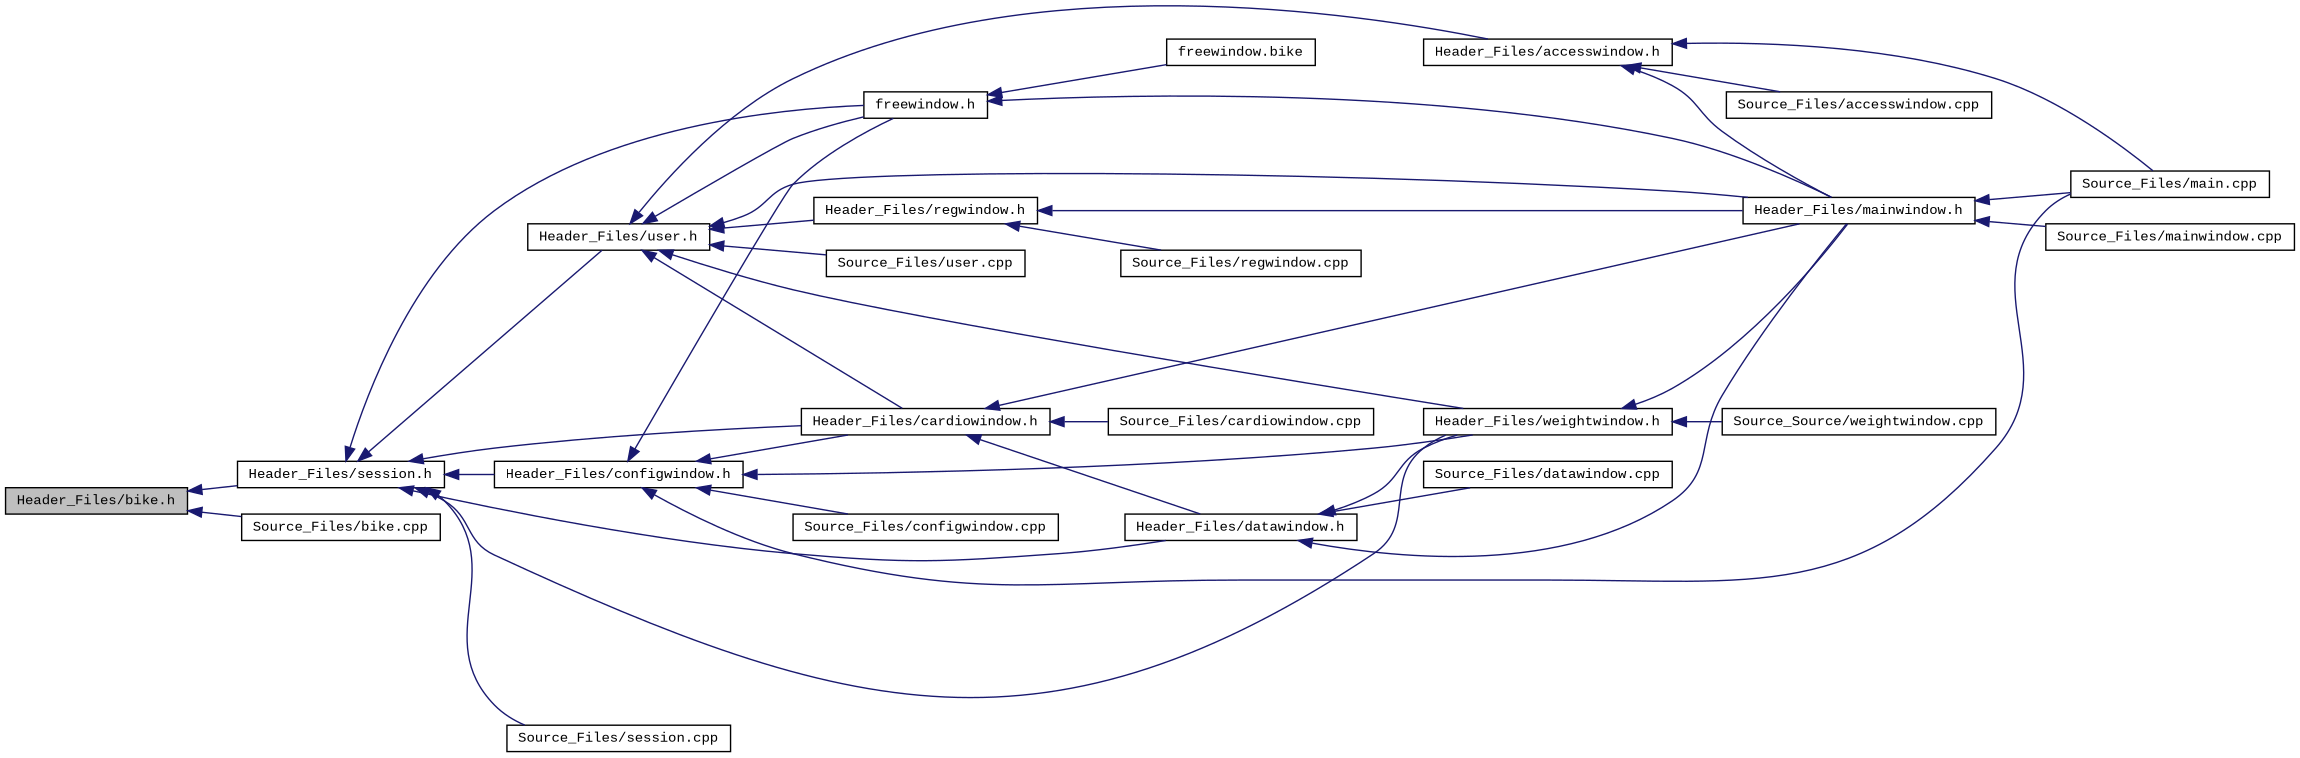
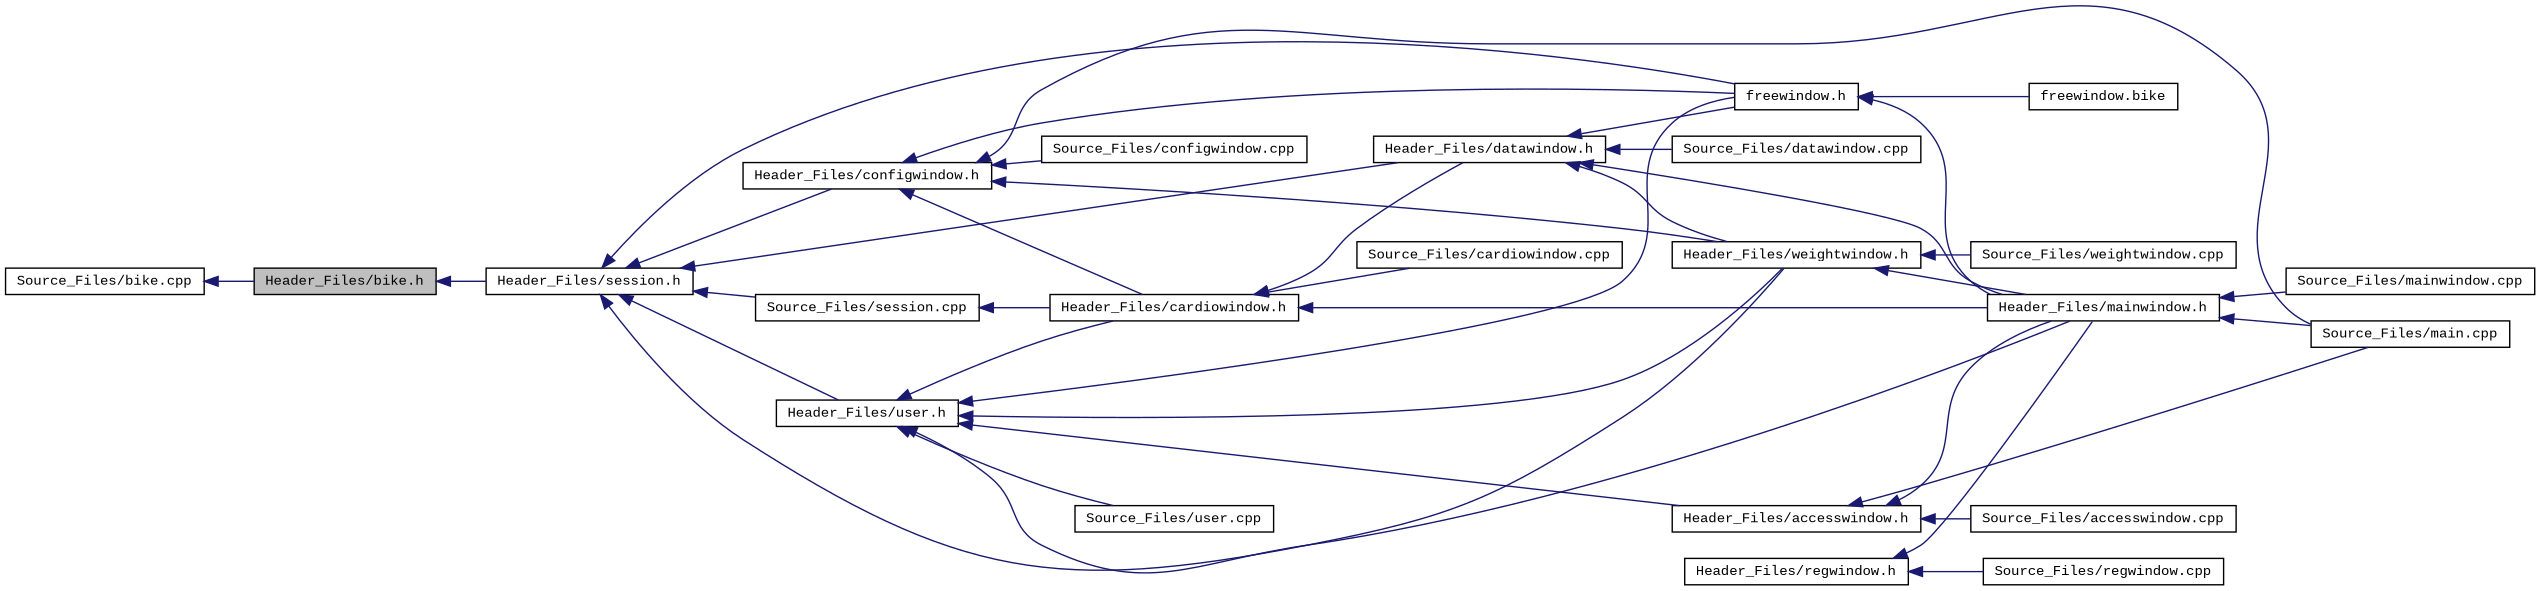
none -> (1658, 120)
(778, 223) -> none
(1859, 422) -> (2103, 255)
(612, 437) -> (1022, 308)
(222, 514) -> (236, 281)
